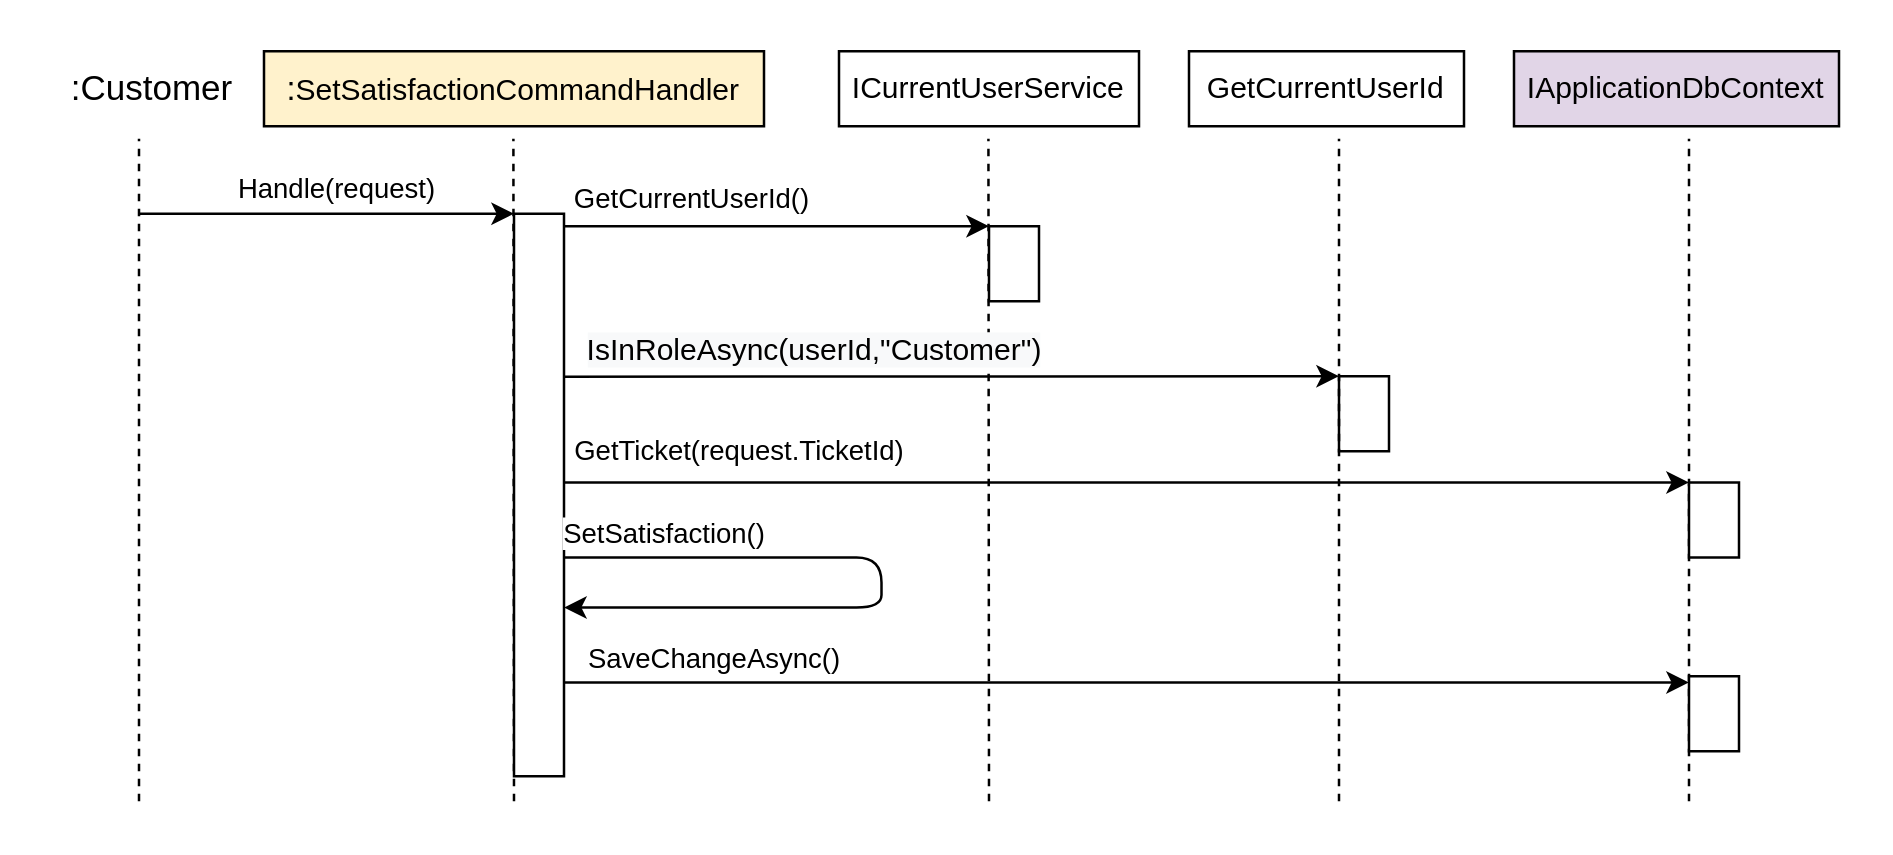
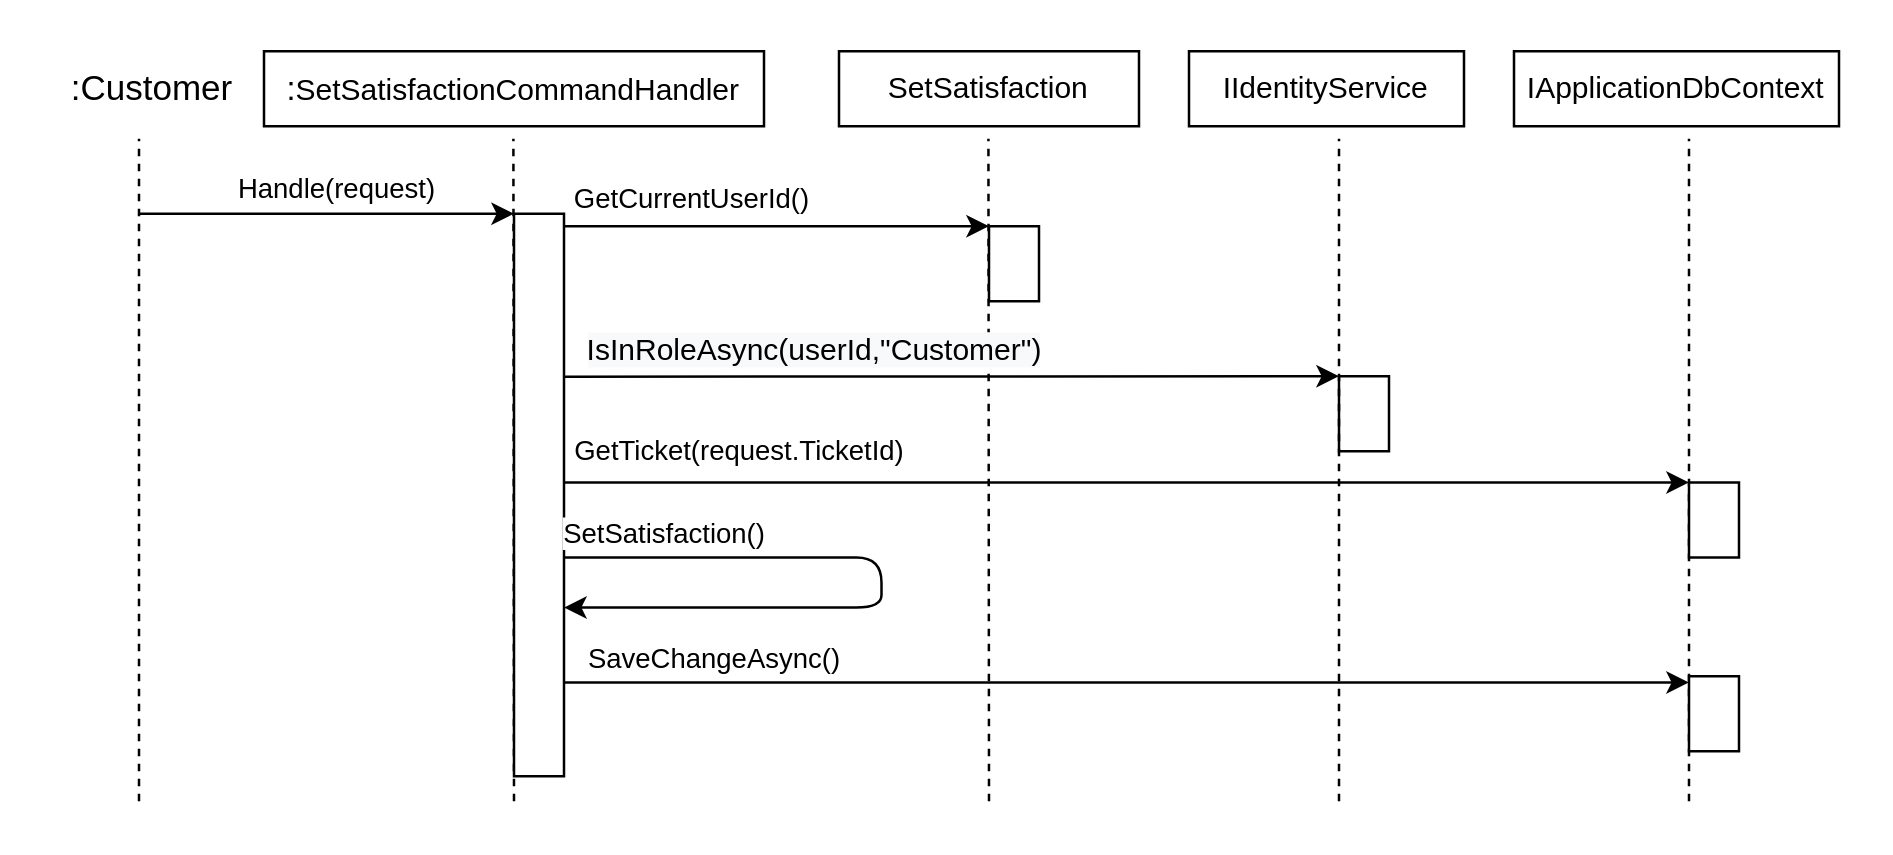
(514, 89) -> (514, 89)
(989, 89) -> (989, 89)
(1326, 89) -> (1326, 89)
(1676, 89) -> (1676, 89)
